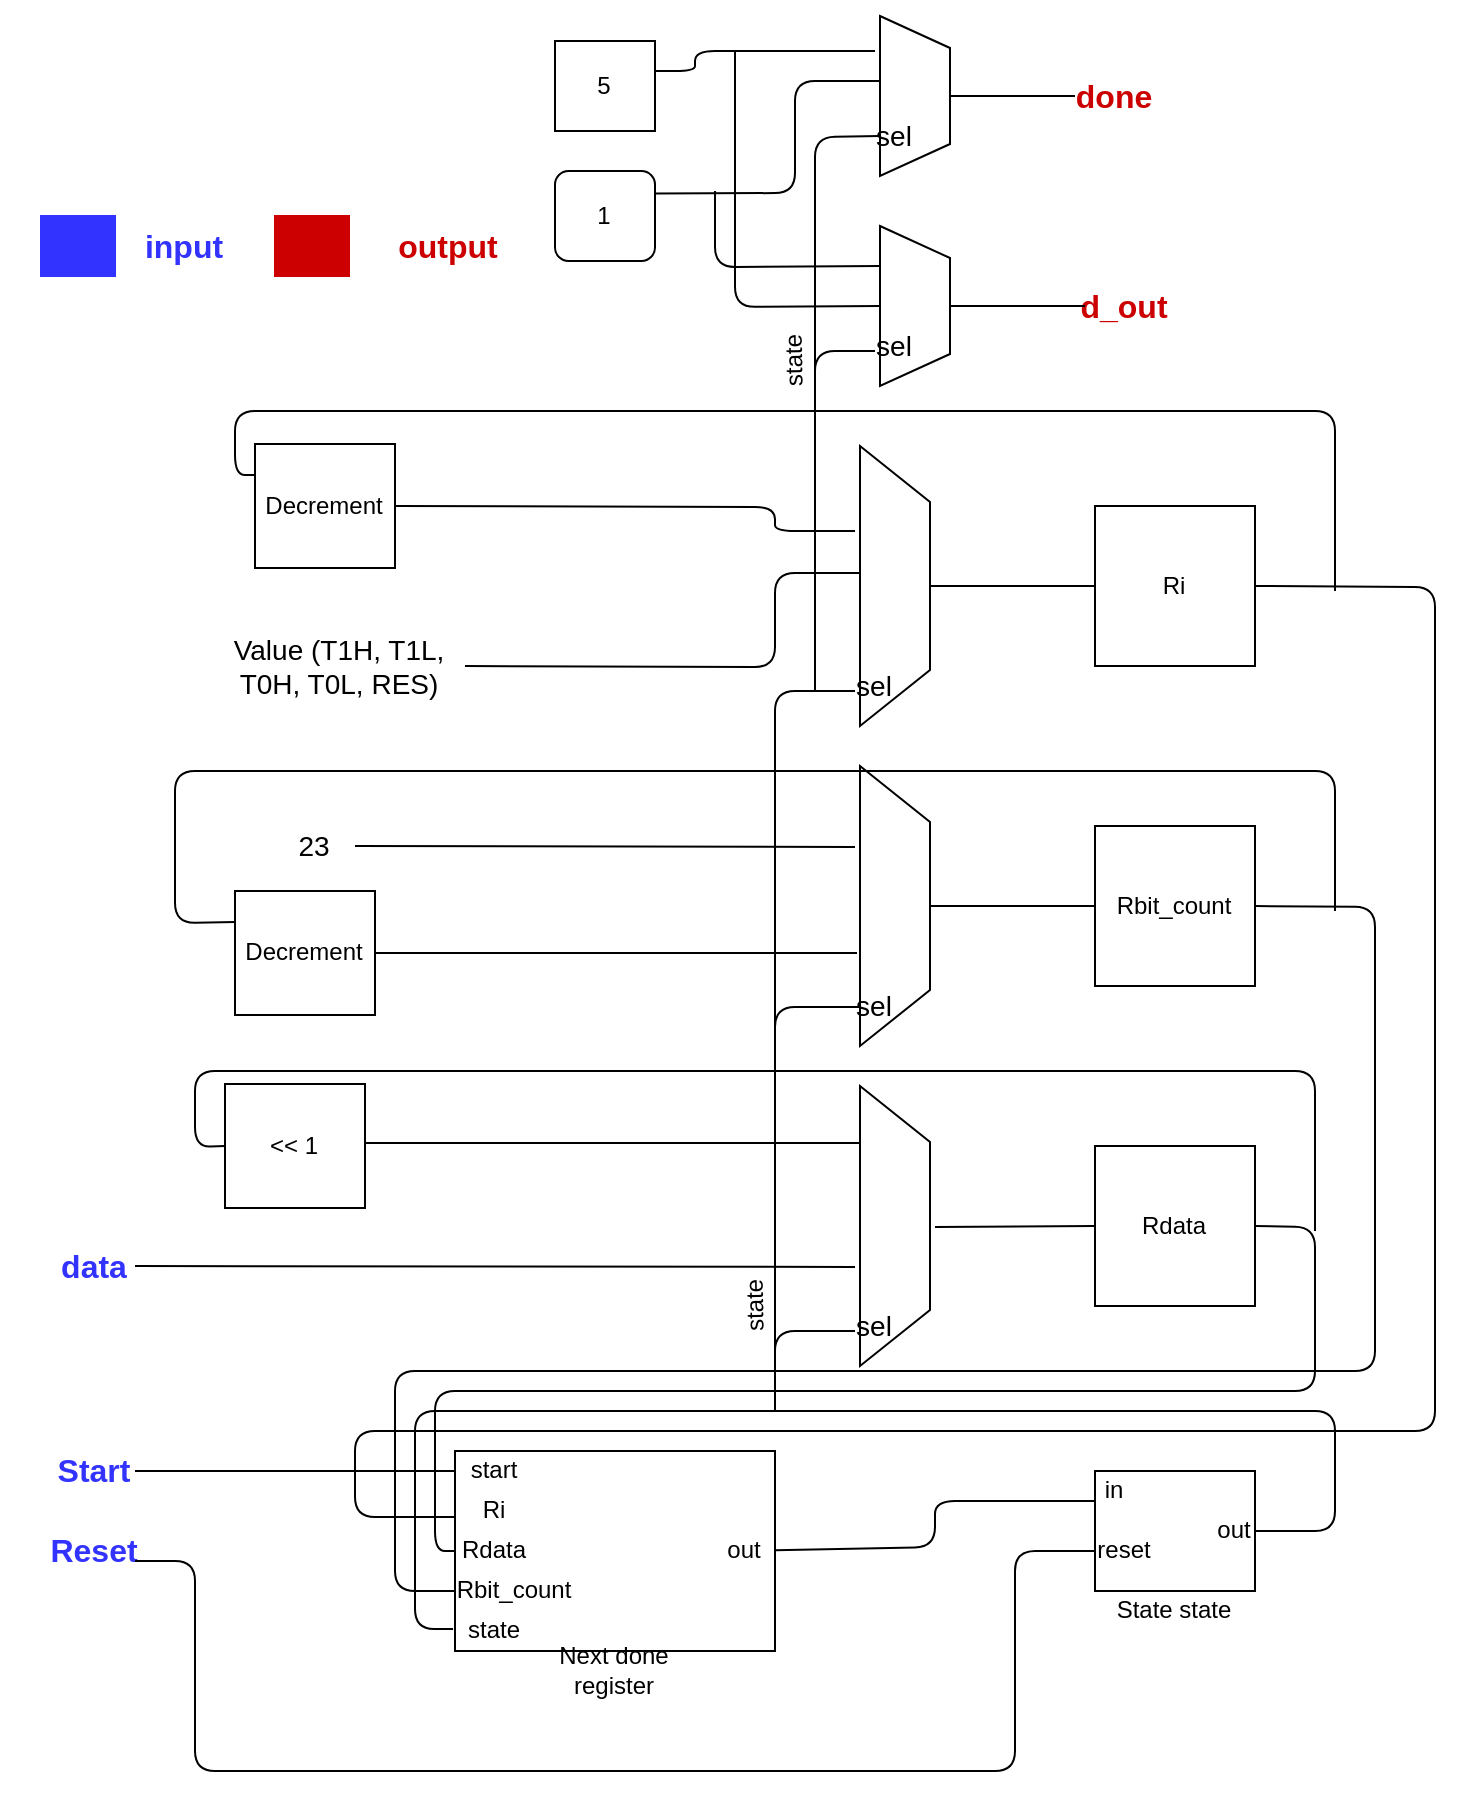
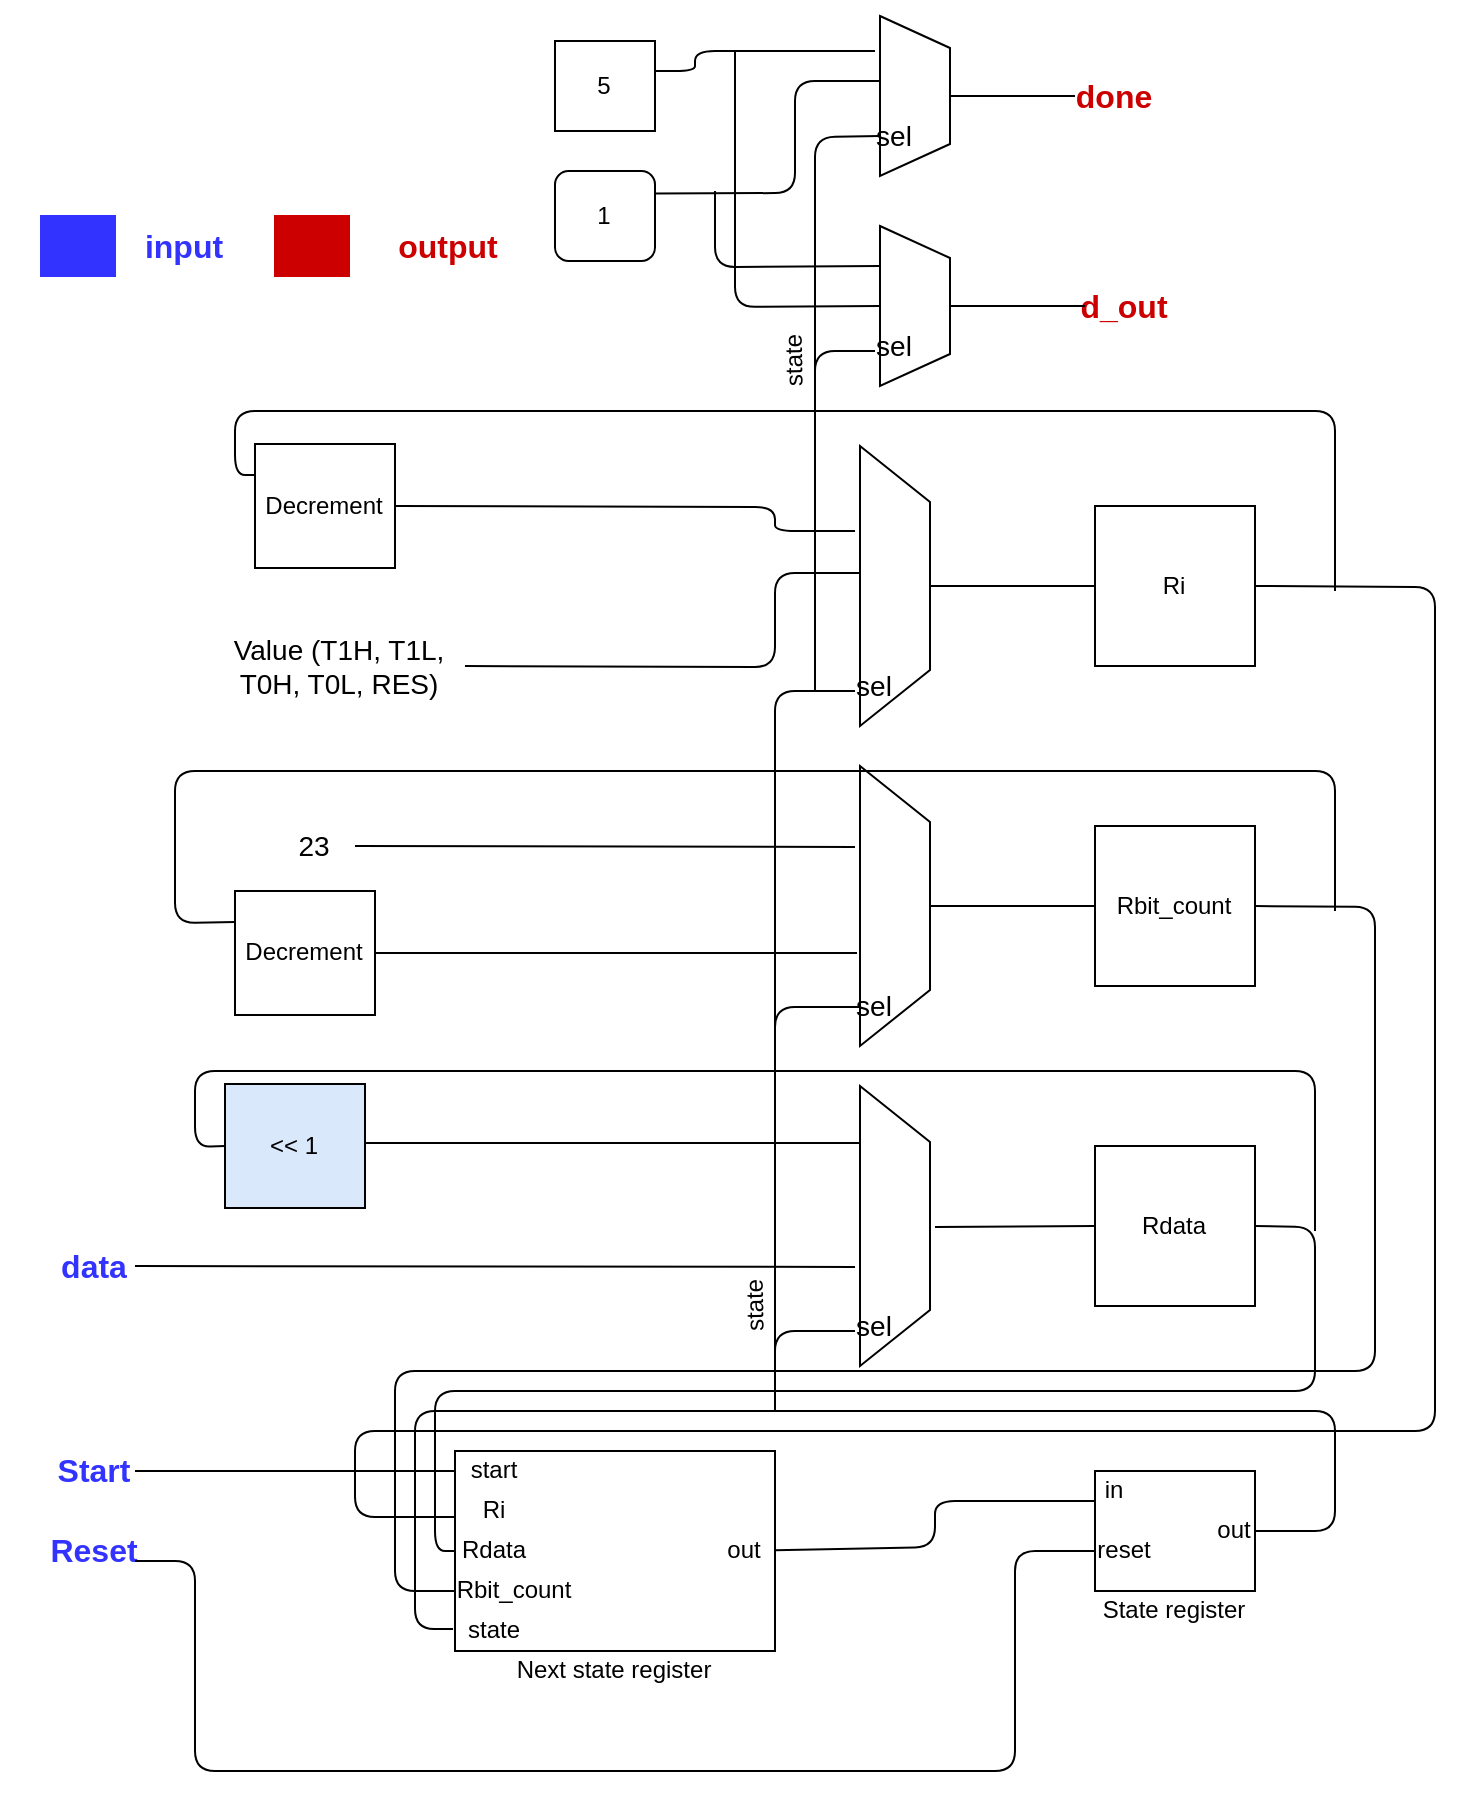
(295, 1146) -> (295, 1146)
(1175, 1611) -> (1175, 1611)
(615, 1671) -> (615, 1671)
